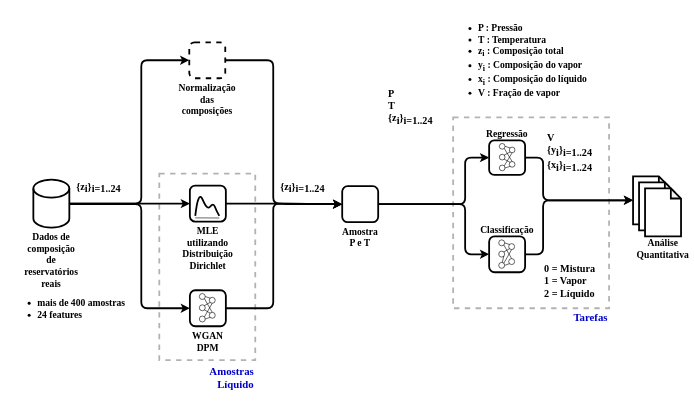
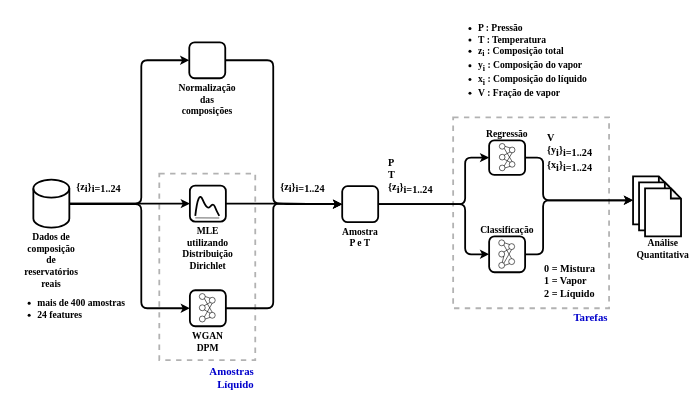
(207, 60) -> (207, 60)
(417, 107) -> (417, 176)
